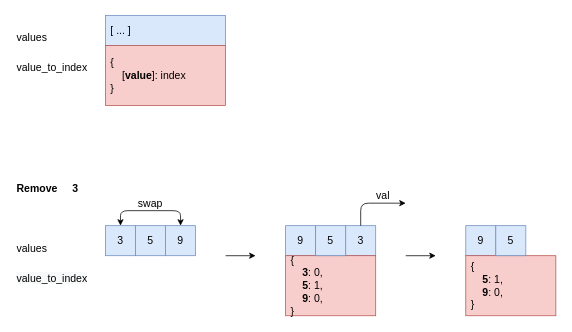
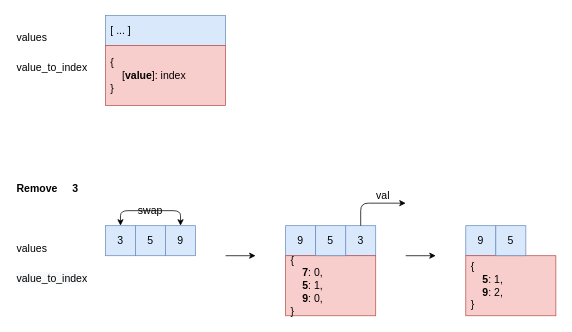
(150, 203) -> (150, 210)
(301, 285) -> (301, 285)
(481, 285) -> (481, 285)
